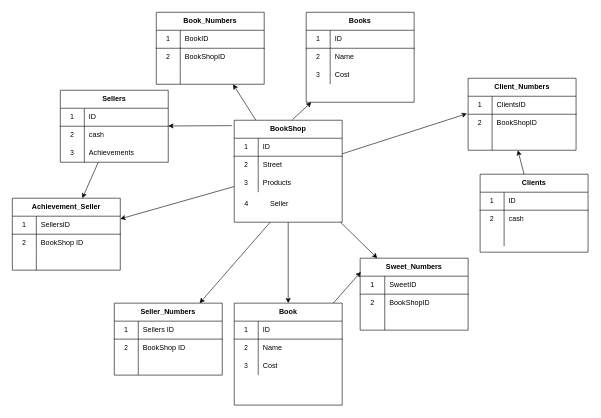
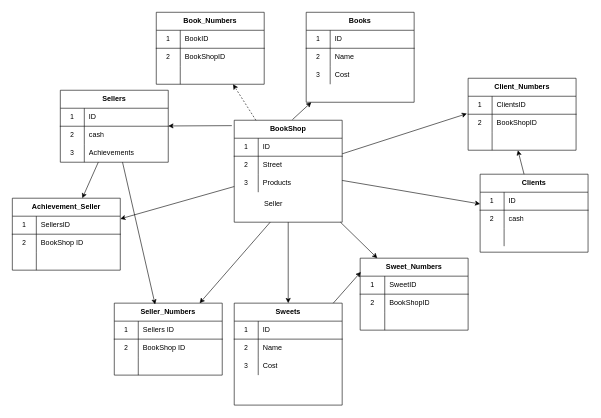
(246, 104) -> (246, 104)
none -> (410, 192)
(246, 204) -> none
(279, 204) -> (273, 204)
none -> (139, 233)
(288, 312) -> (288, 312)
